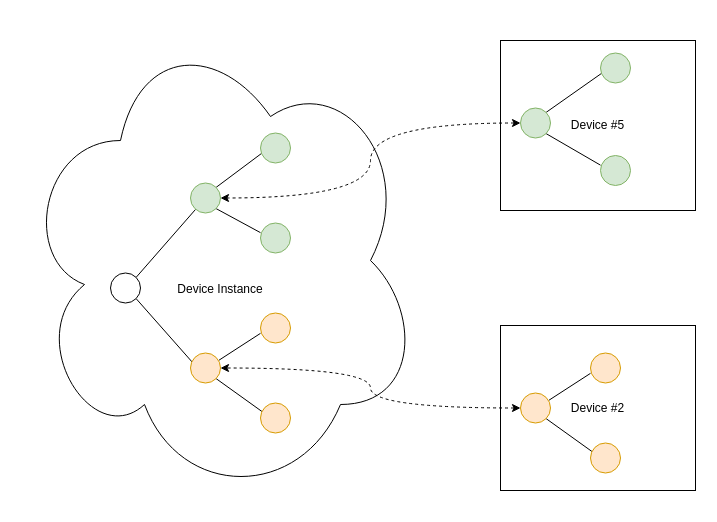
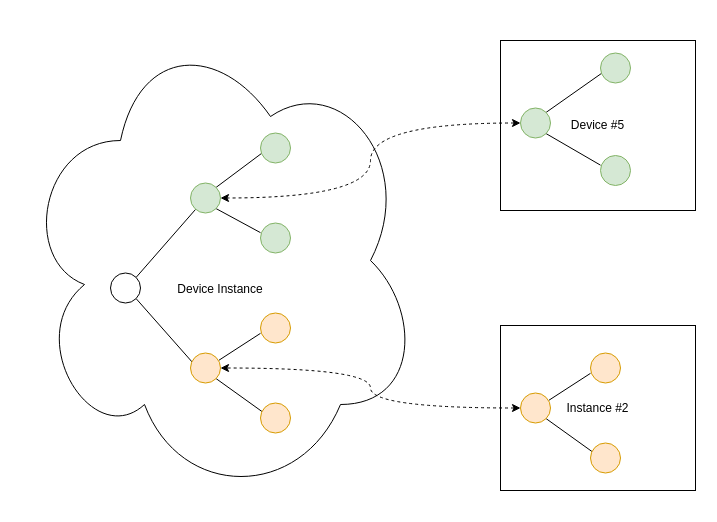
(598, 409) -> (598, 409)
